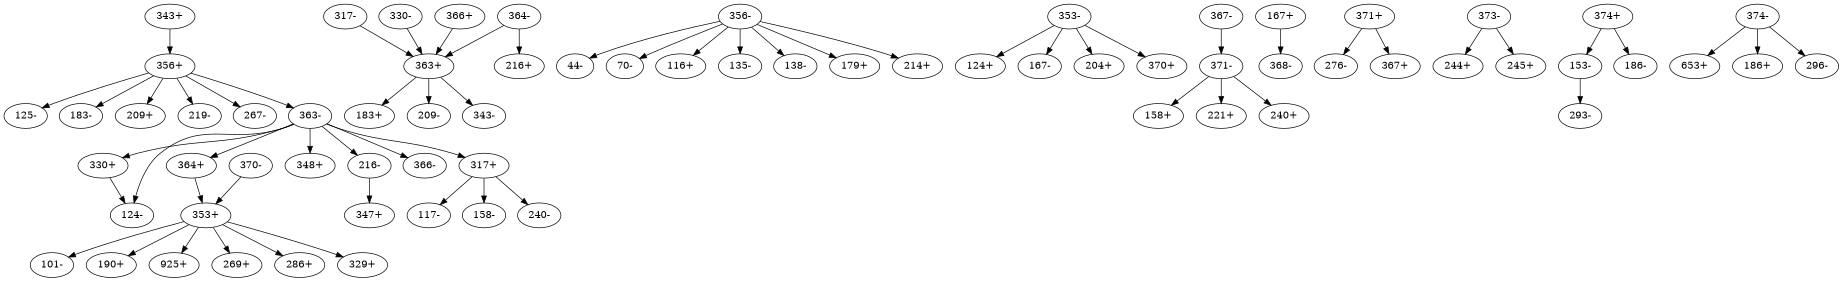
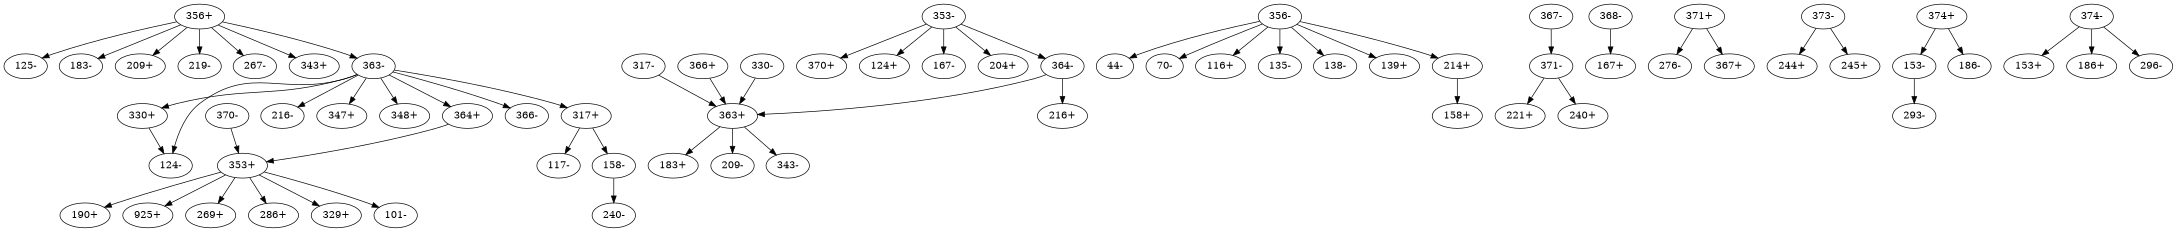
(170, 38) -> (254, 40)
(1281, 38) -> (1611, 38)
none -> (1000, 40)
(855, 66) -> (1394, 66)
(1695, 66) -> (2029, 66)
(1193, 89) -> (1457, 88)
(369, 187) -> (360, 88)
(509, 188) -> (614, 187)
